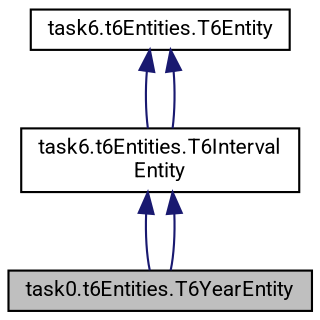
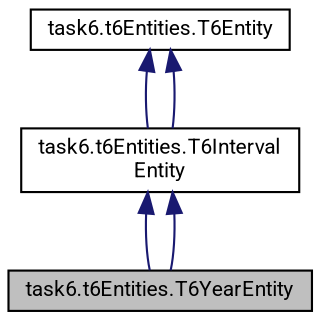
(160, 291) -> (160, 291)
